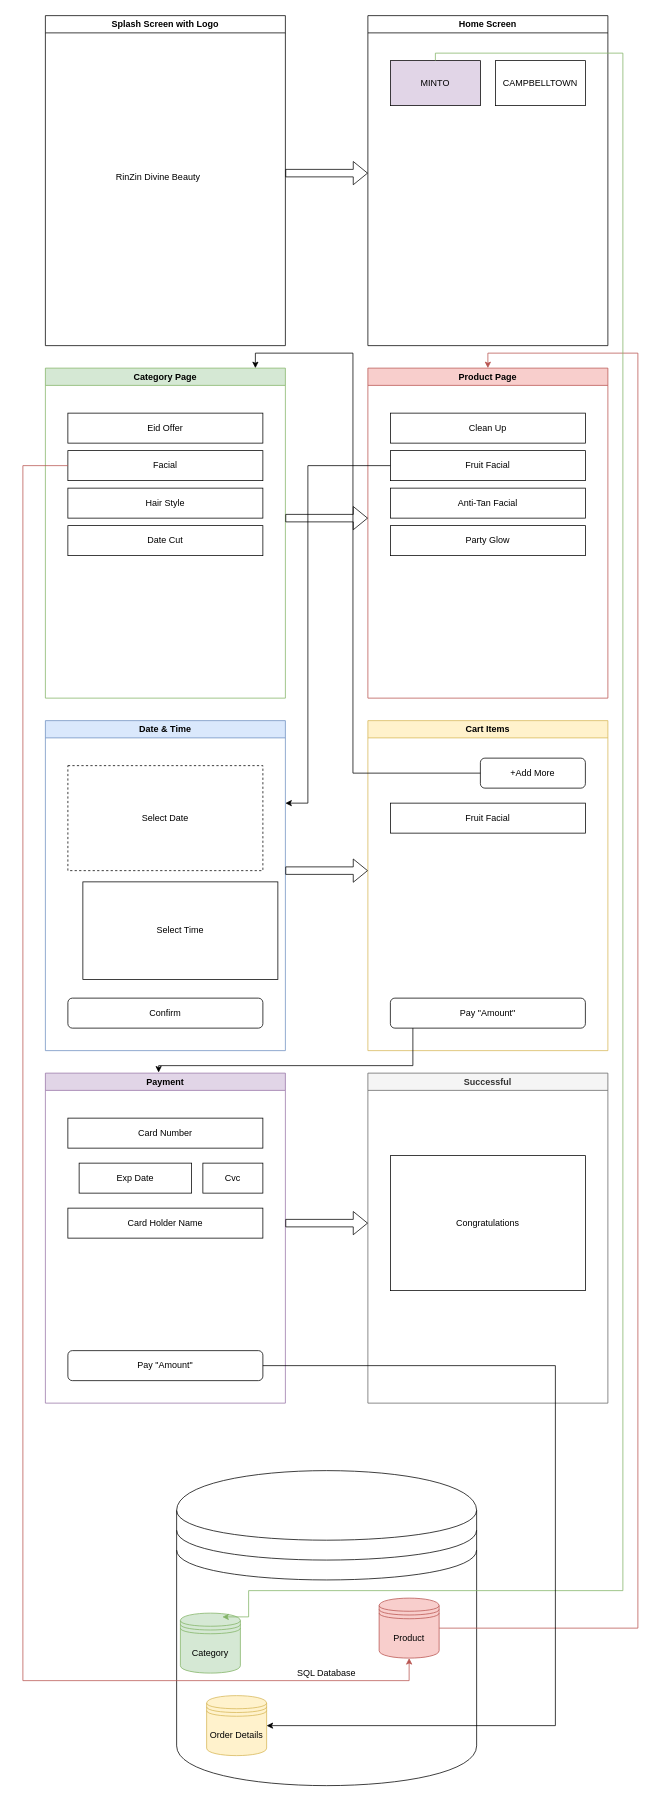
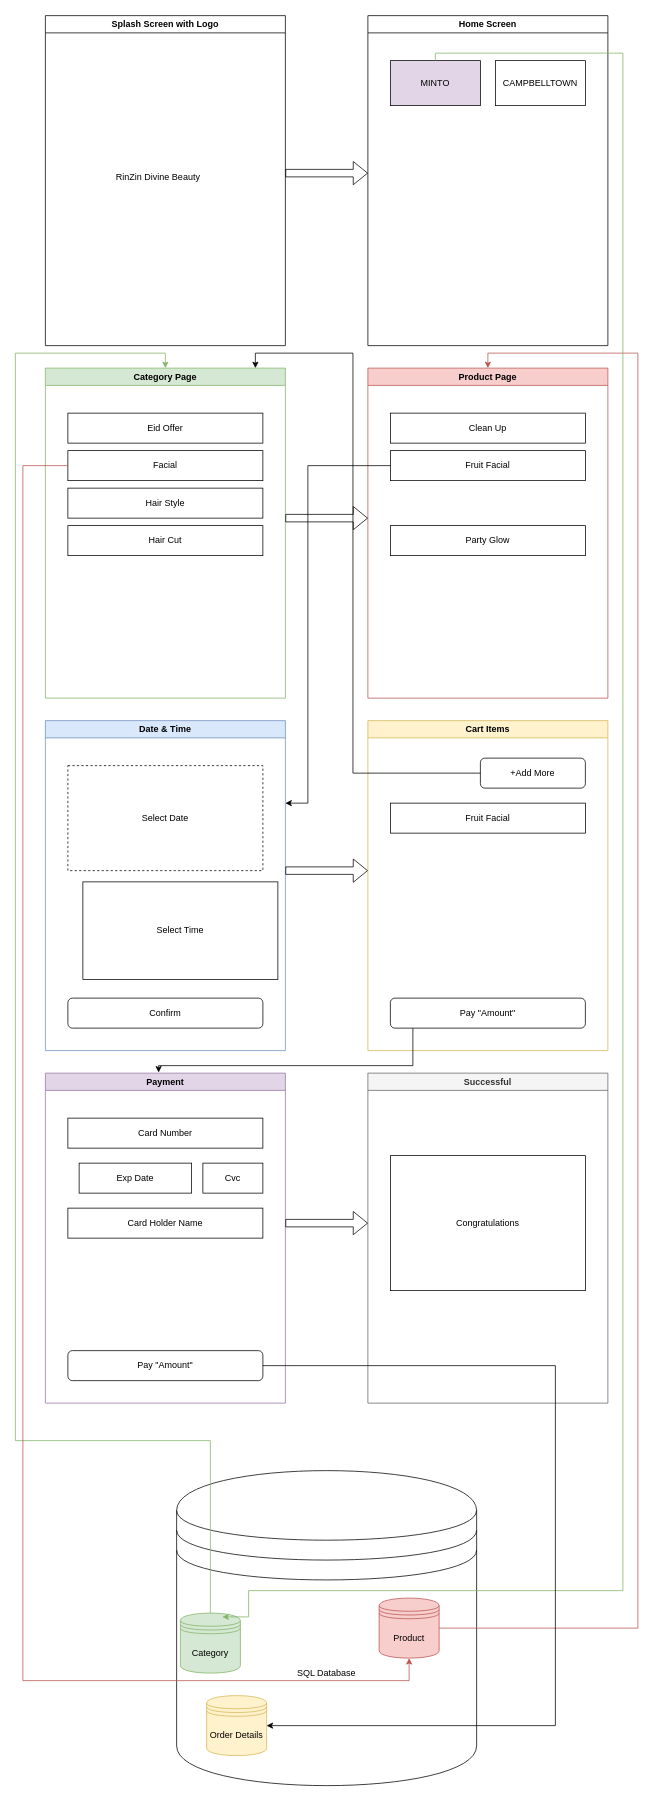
(488, 503) -> none
(165, 540) -> (165, 540)
none -> (15, 1079)
